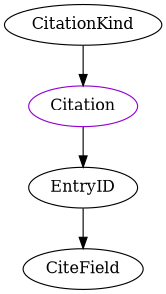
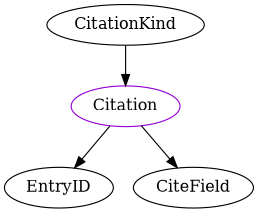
(83, 223) -> (156, 142)
